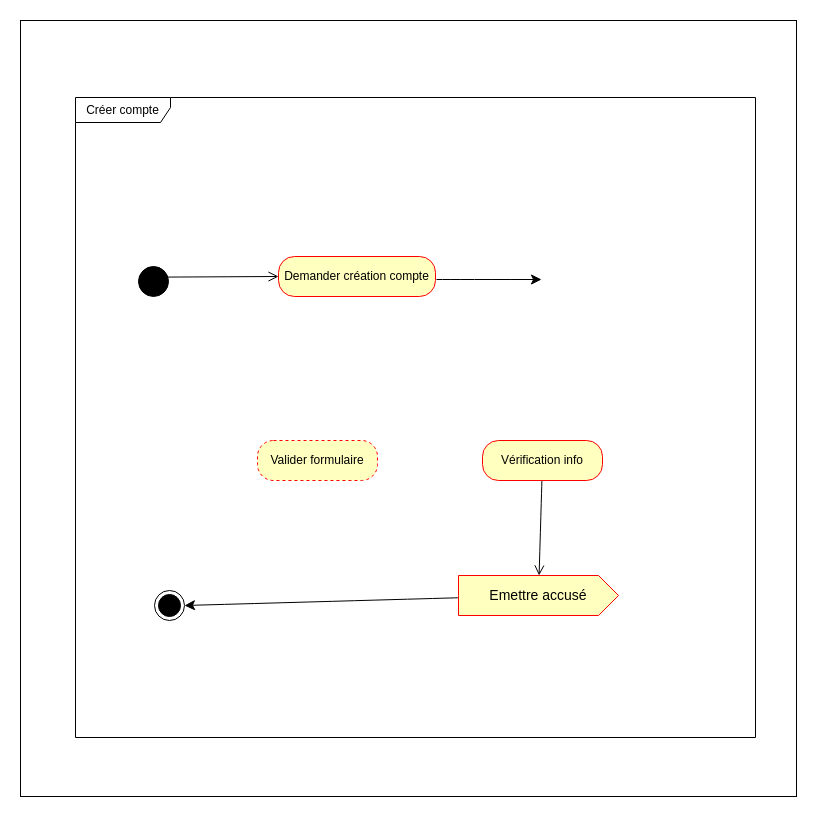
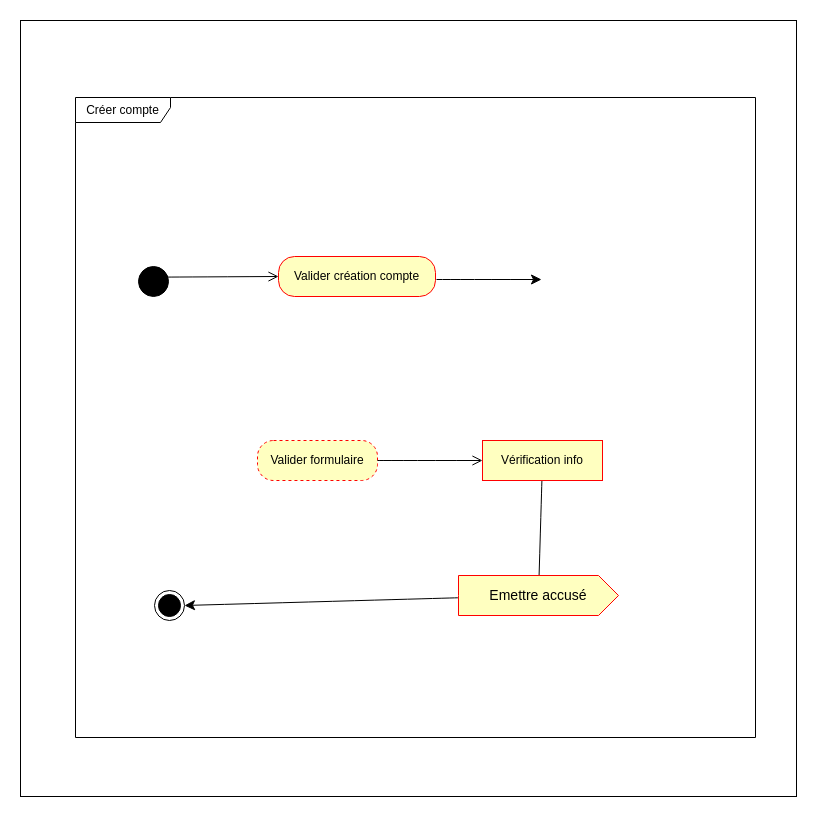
(357, 277) -> (357, 277)
none -> (429, 461)
(543, 461) -> (543, 461)
(539, 570) -> (539, 570)
